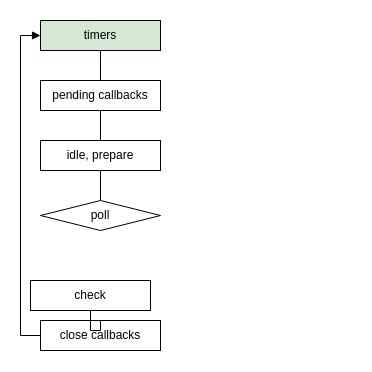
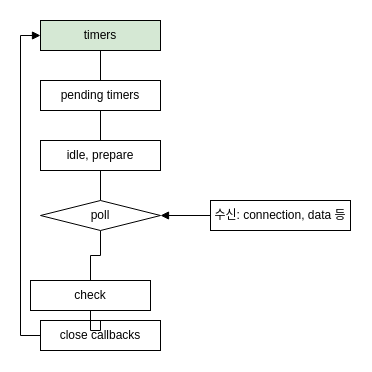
(101, 96) -> (101, 96)
none -> (190, 216)
none -> (281, 216)
none -> (96, 256)
